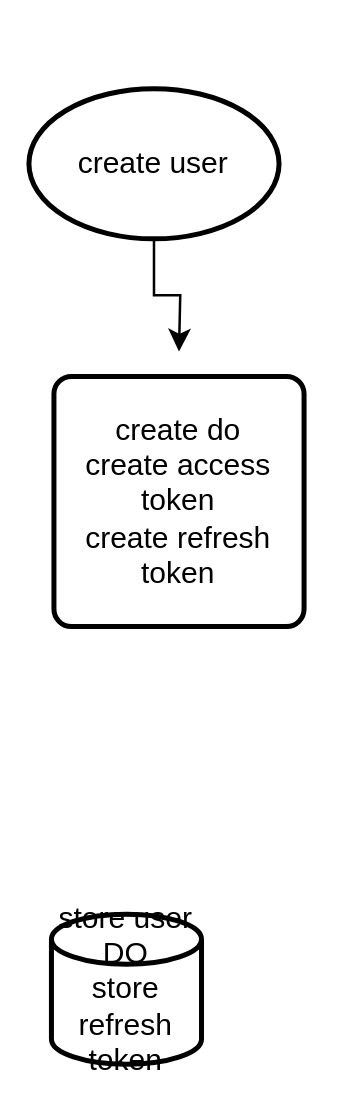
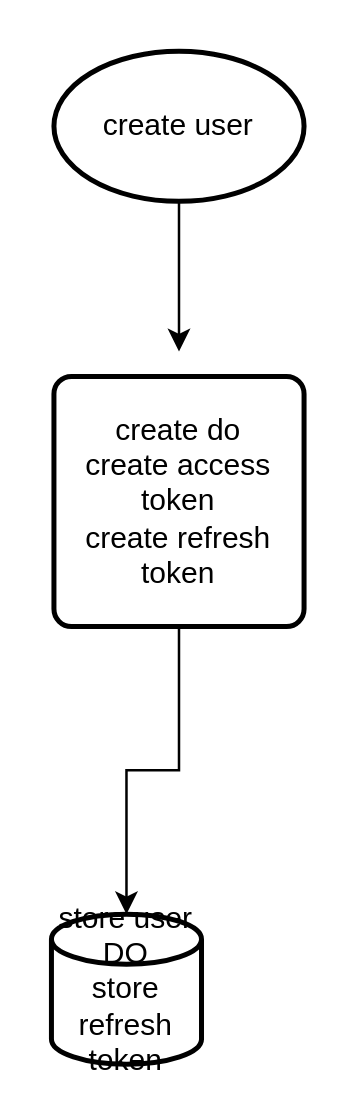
(154, 164) -> (179, 126)
none -> (161, 770)
